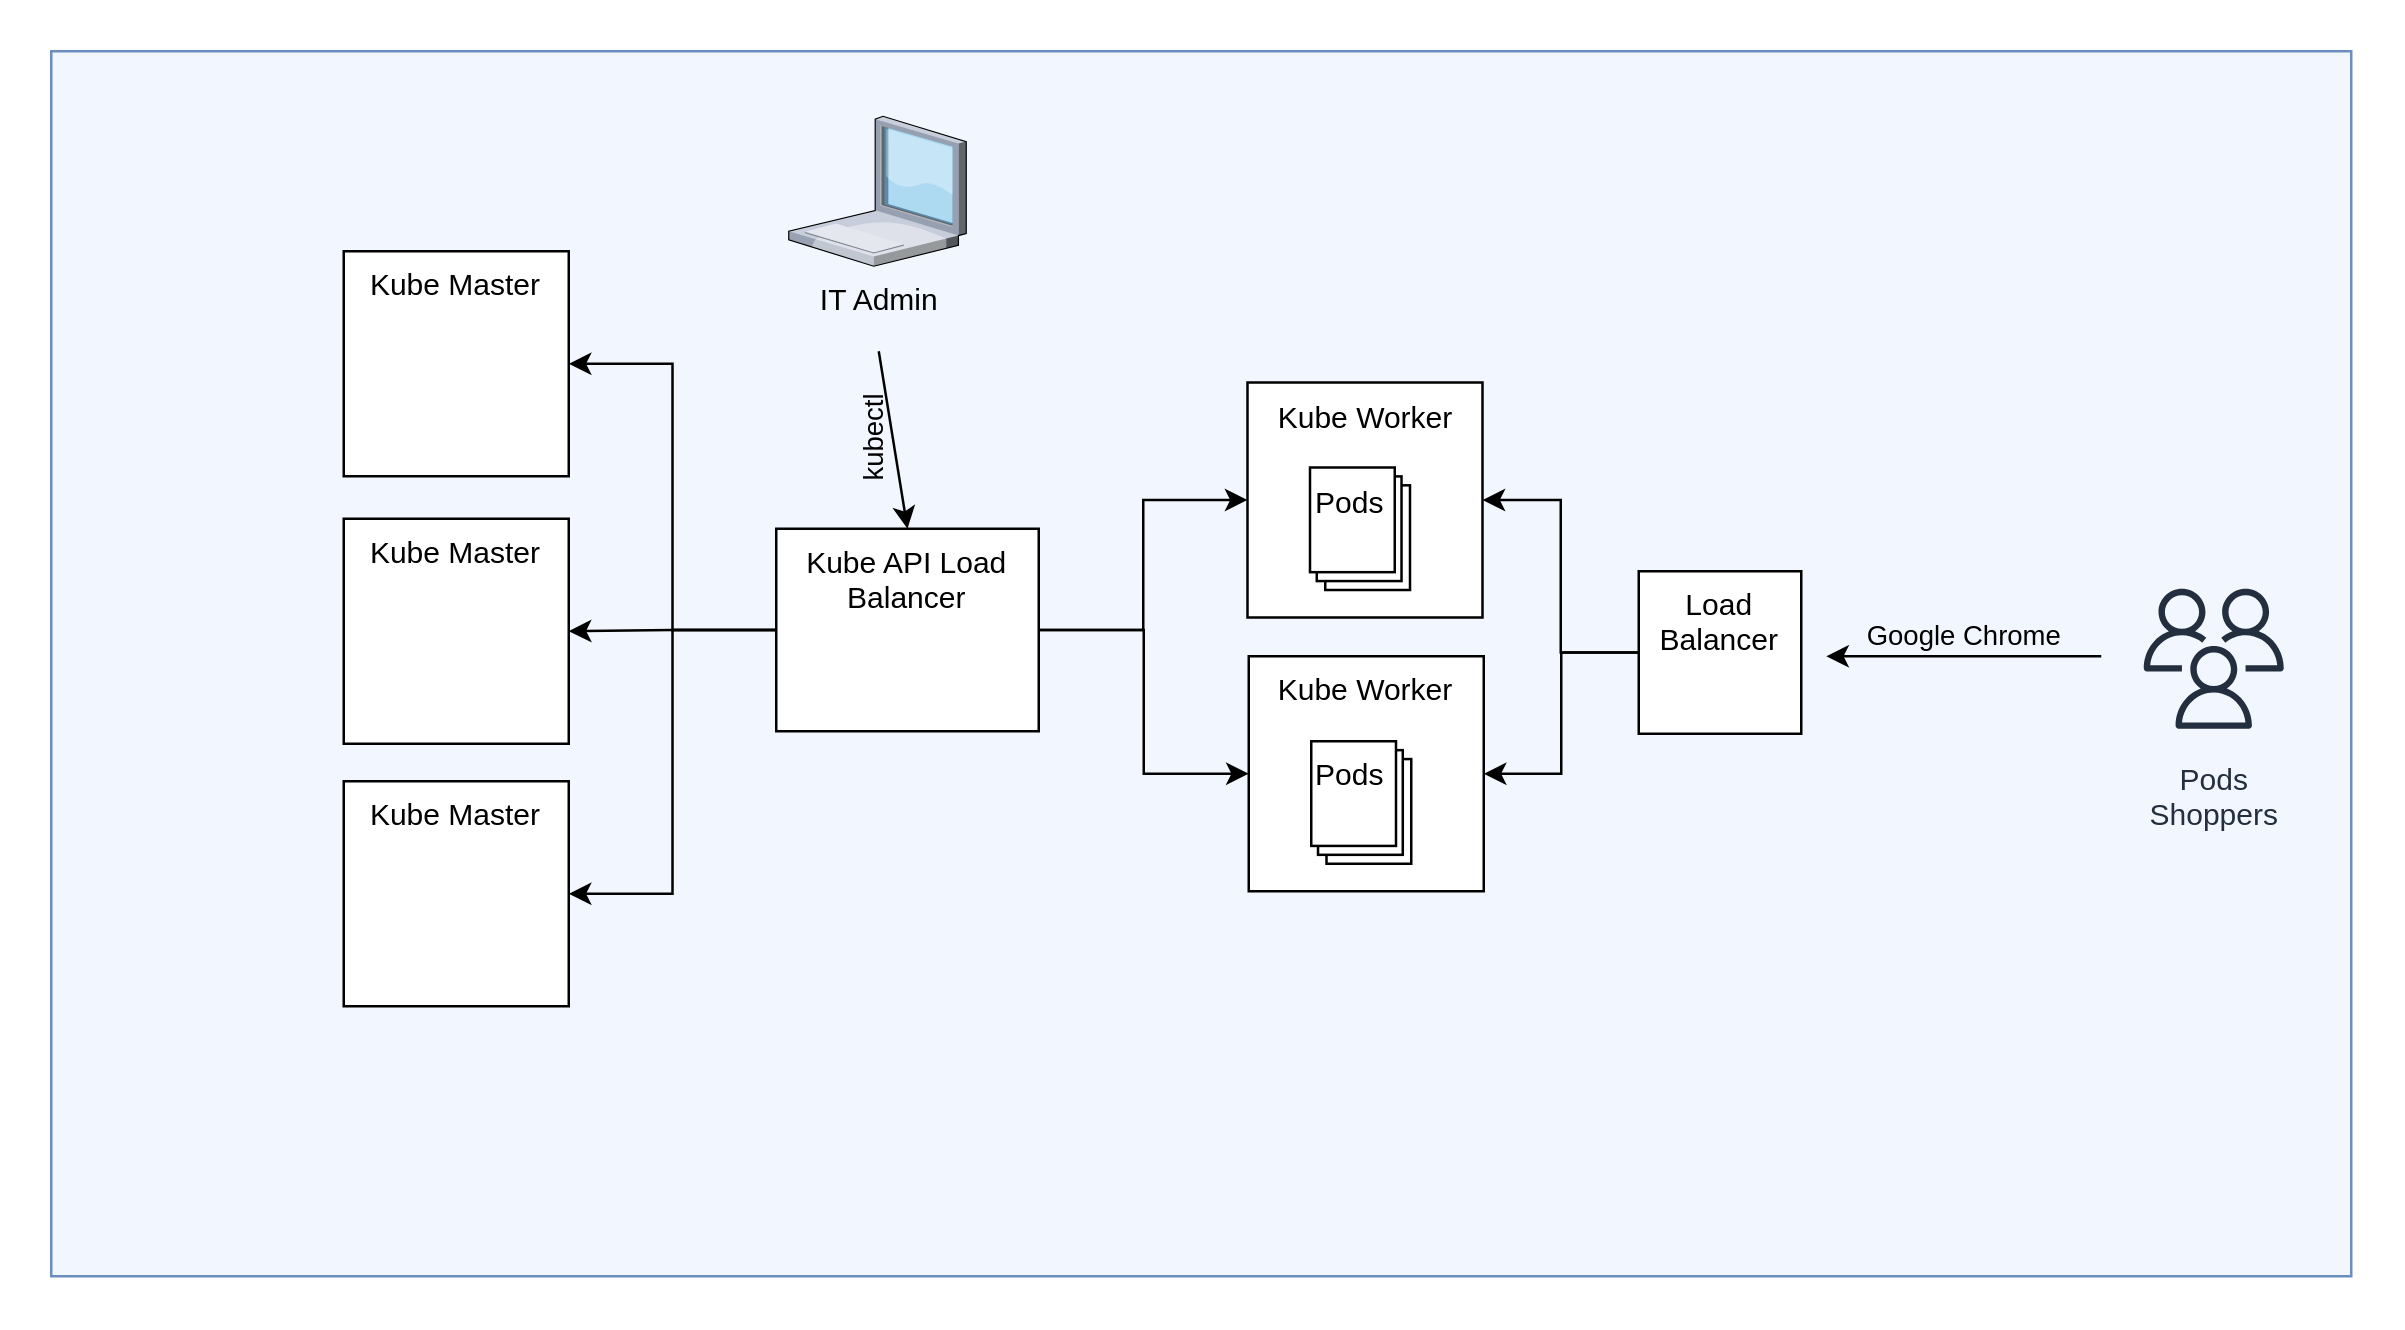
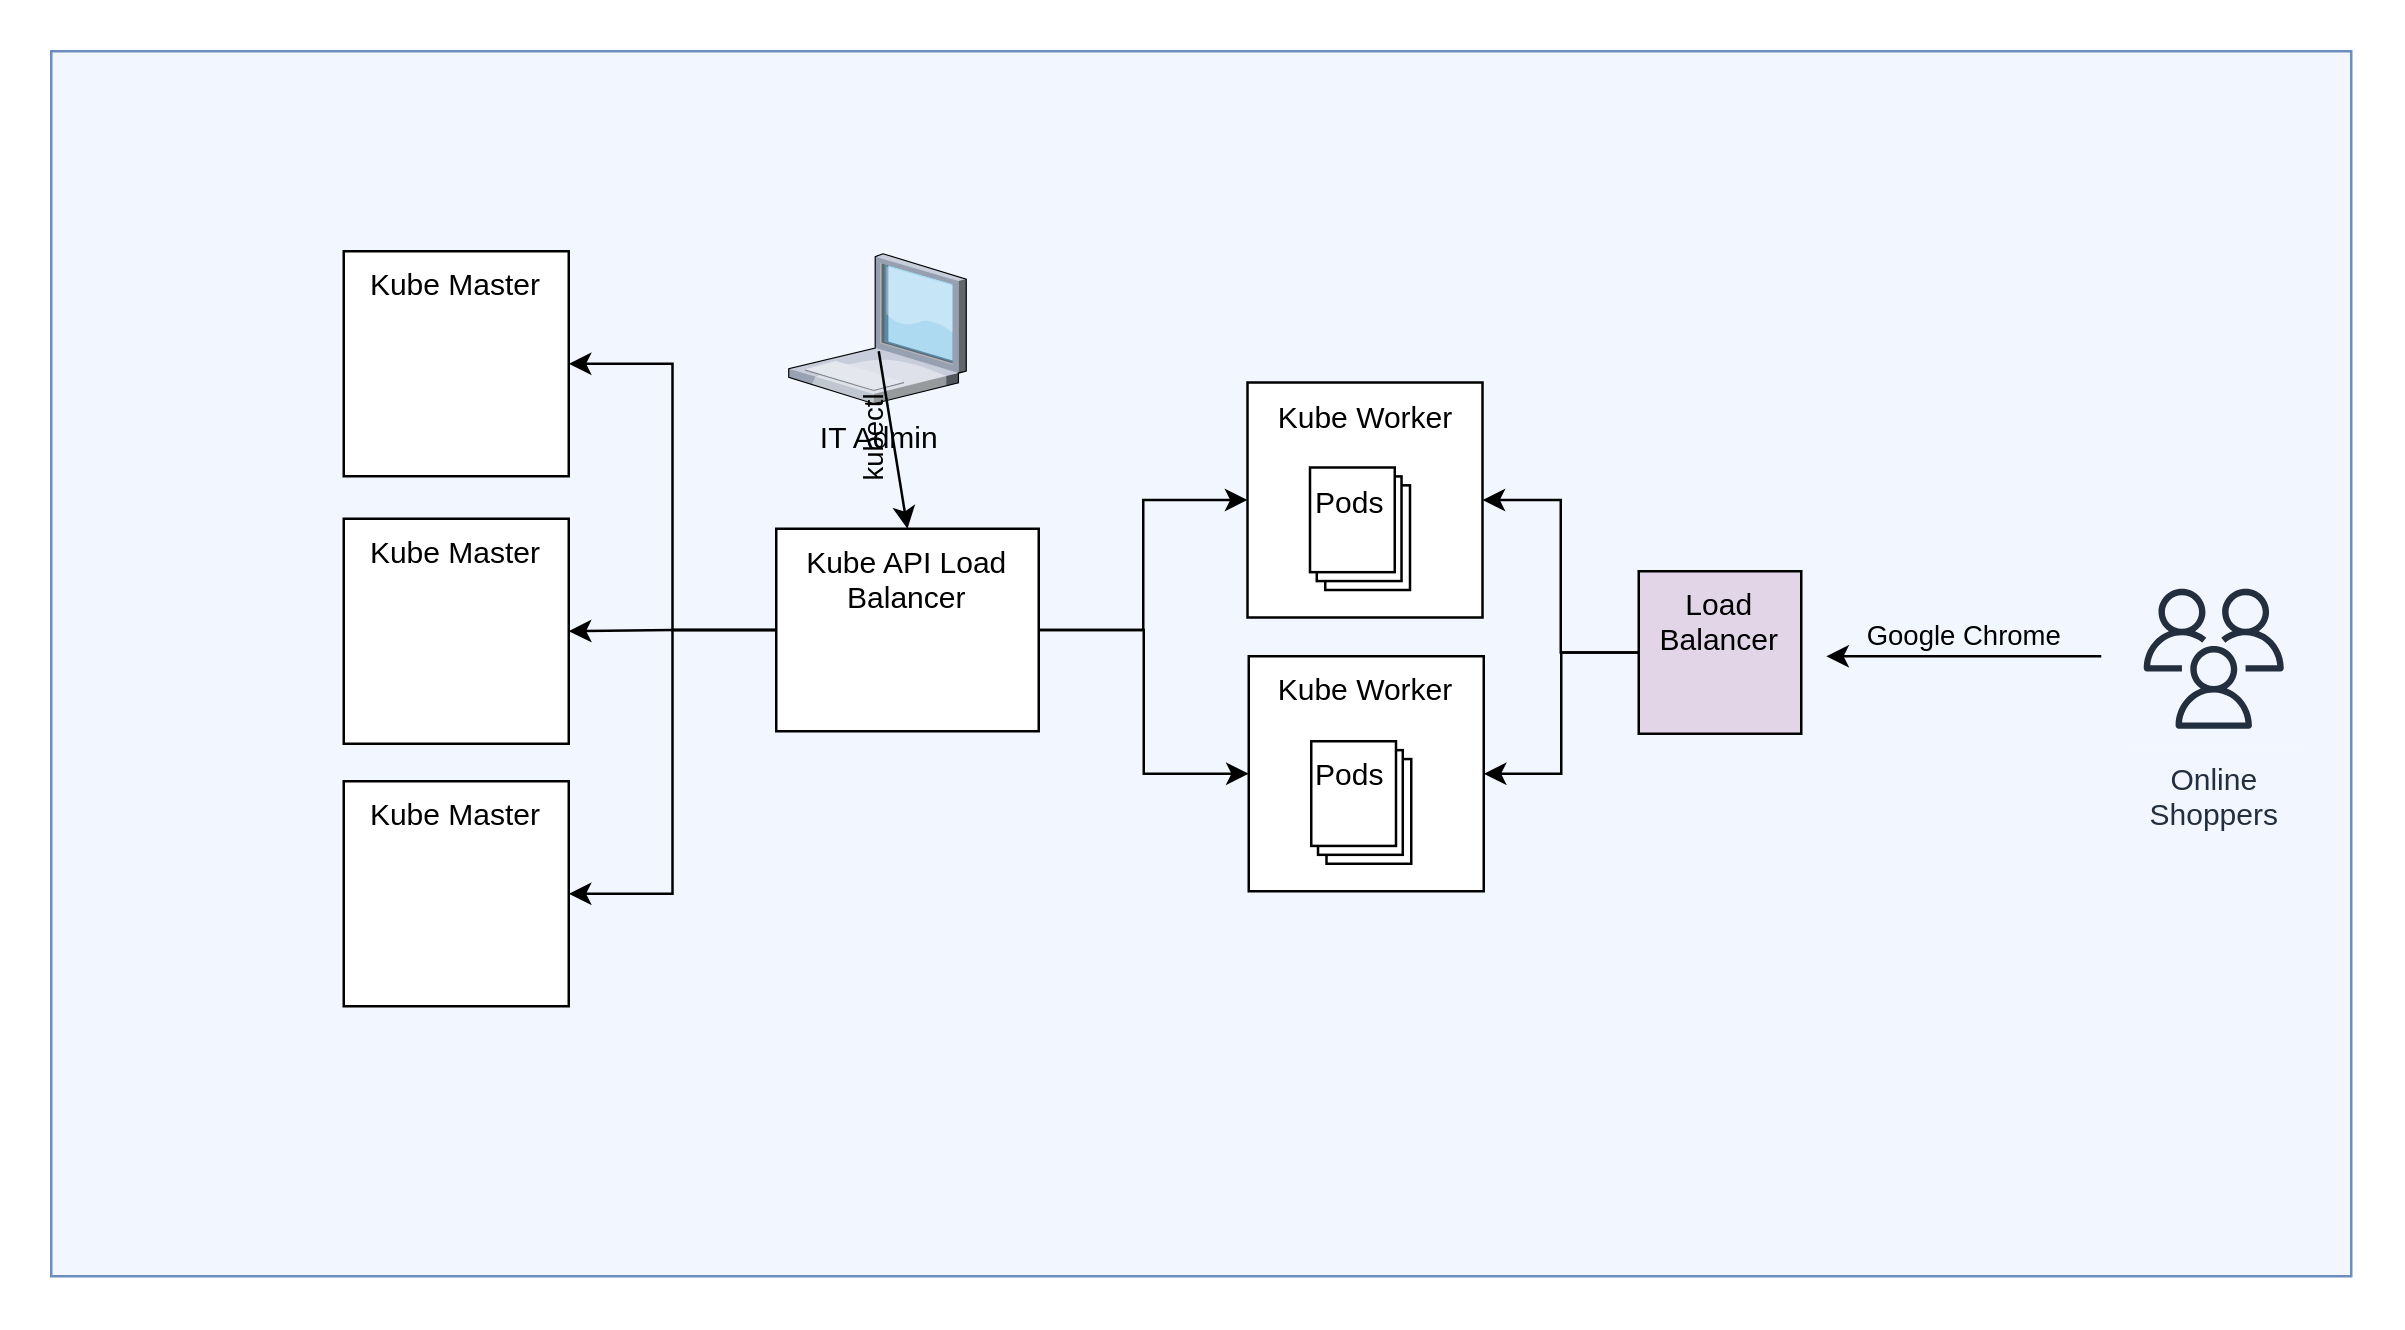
(878, 191) -> (878, 329)
(1720, 653) -> (1720, 653)
(2215, 800) -> (2215, 800)
